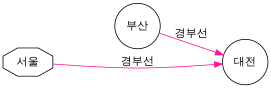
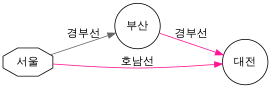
none -> (79, 45)
(138, 62) -> (138, 62)
